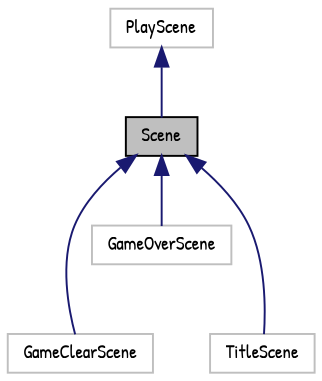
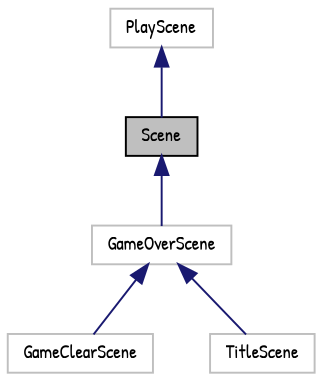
(255, 242) -> (219, 306)
(69, 243) -> (115, 307)
